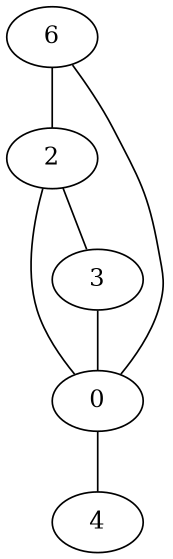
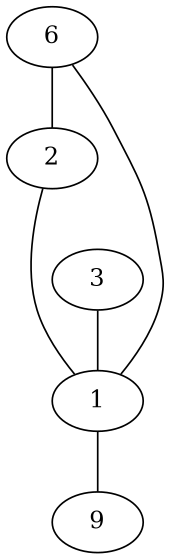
(75, 219) -> none
(98, 401) -> (98, 401)
(98, 522) -> (98, 522)
